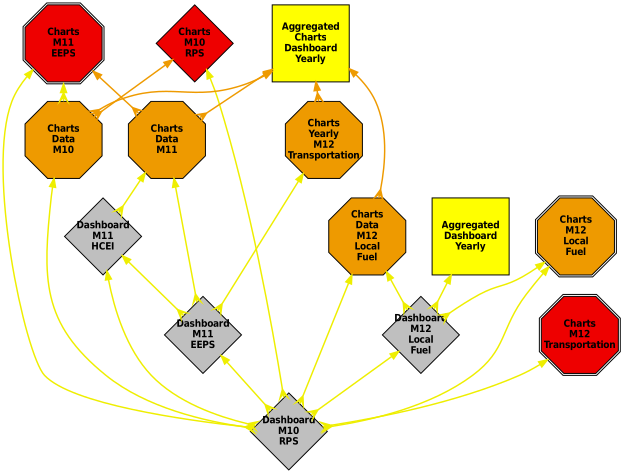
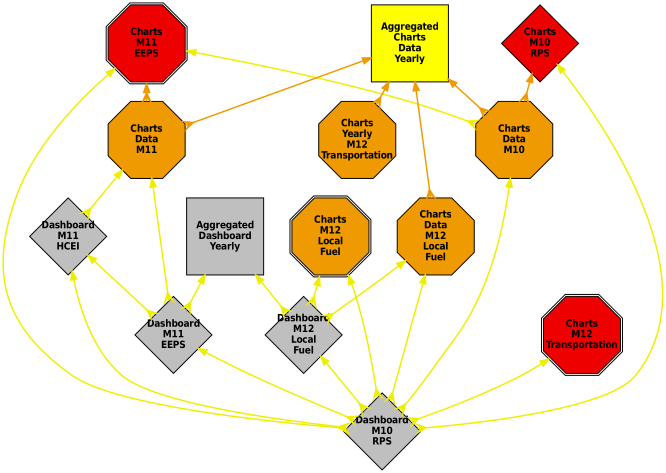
(311, 43) -> (410, 43)
(471, 236) -> (225, 236)
(260, 242) -> (196, 292)
